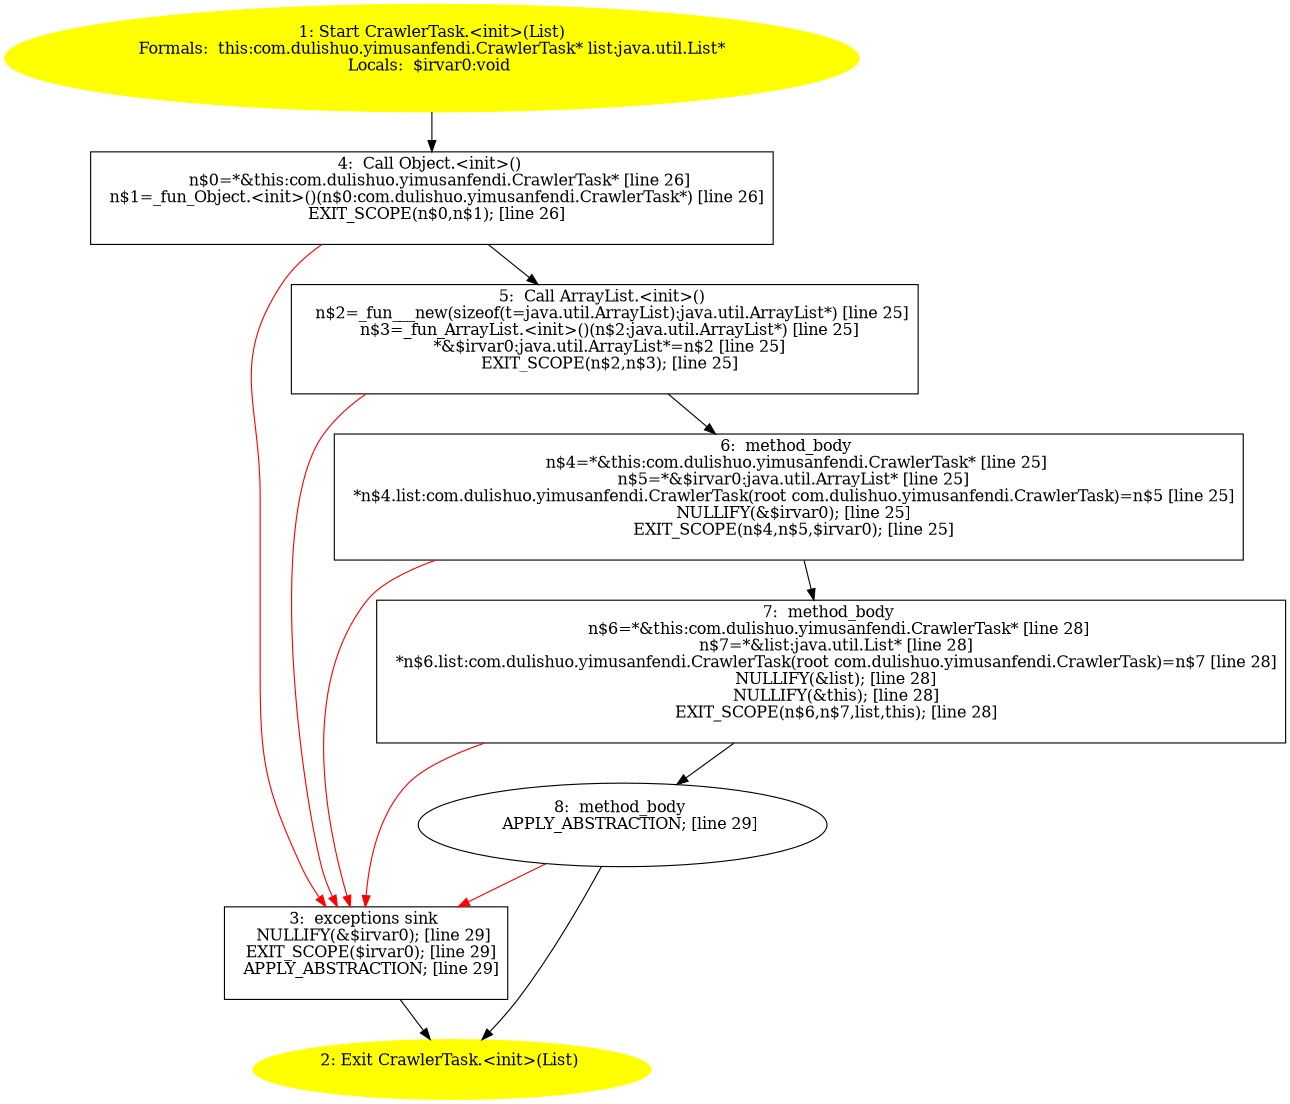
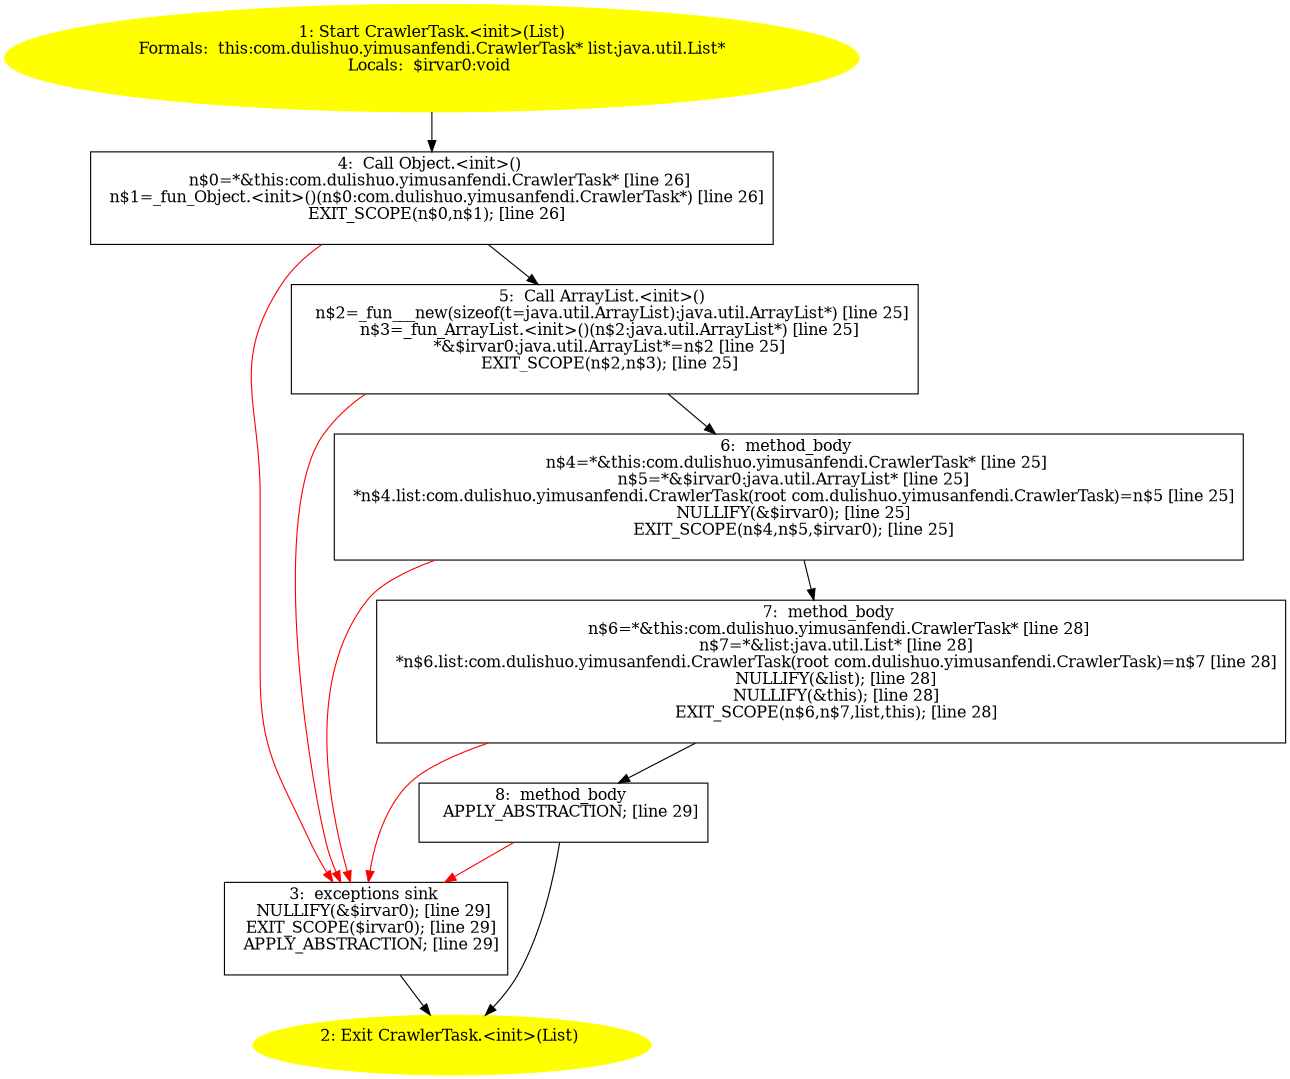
(623, 825) -> (563, 813)
